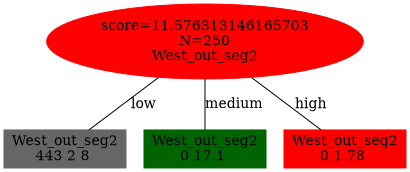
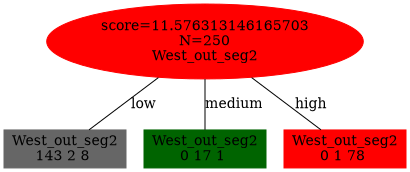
(65, 149) -> (65, 149)
